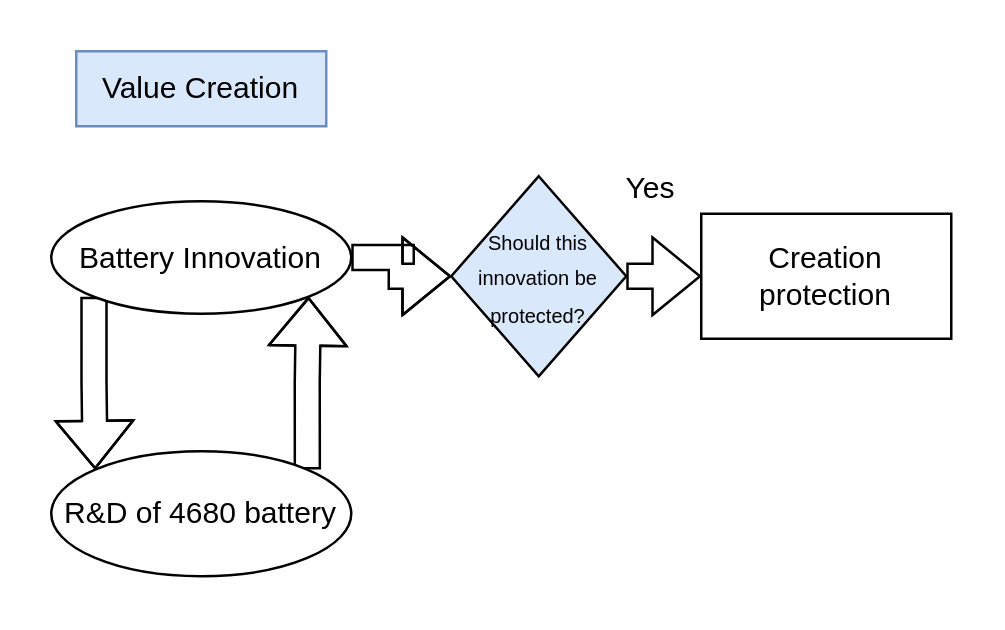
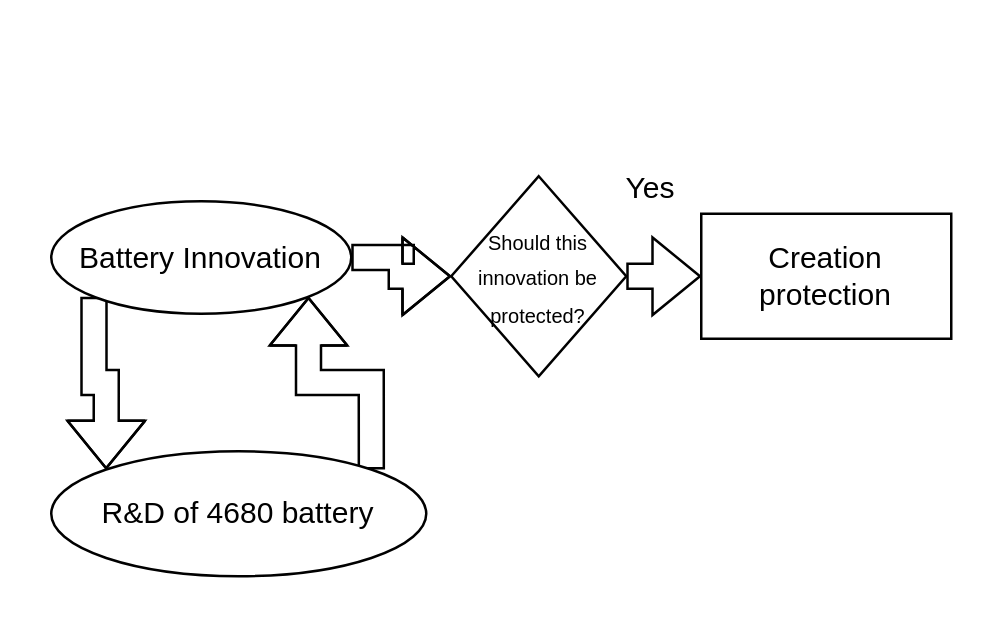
(201, 89) -> none
(539, 276) -> (539, 276)
(201, 514) -> (239, 514)
